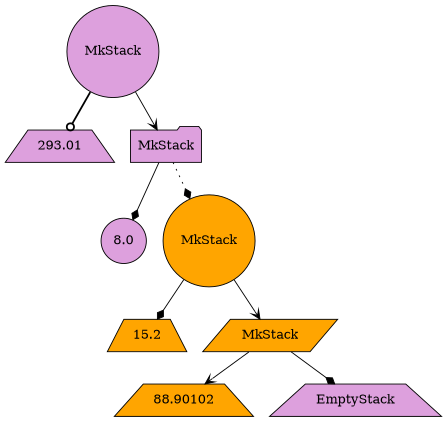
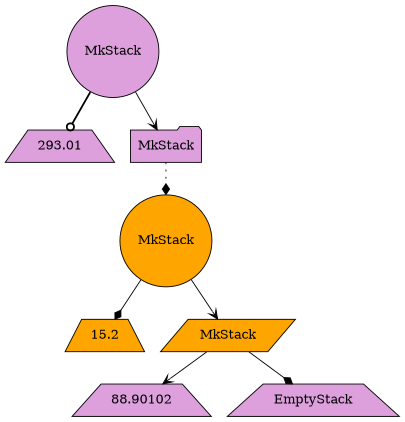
(124, 241) -> none
(184, 400) -> (142, 400)
